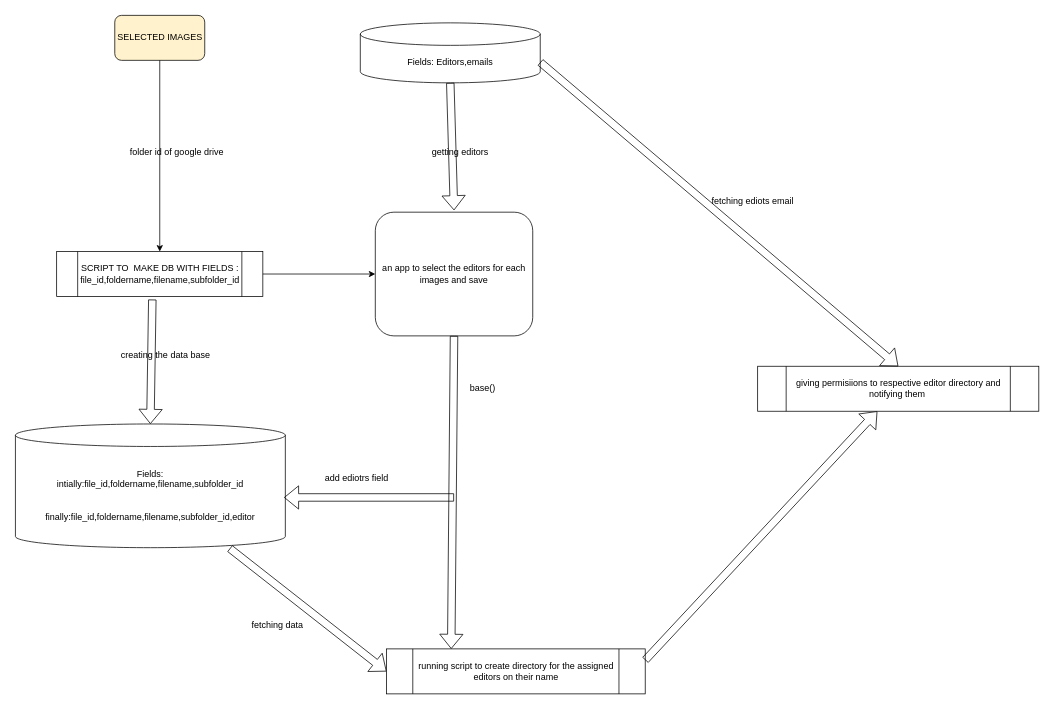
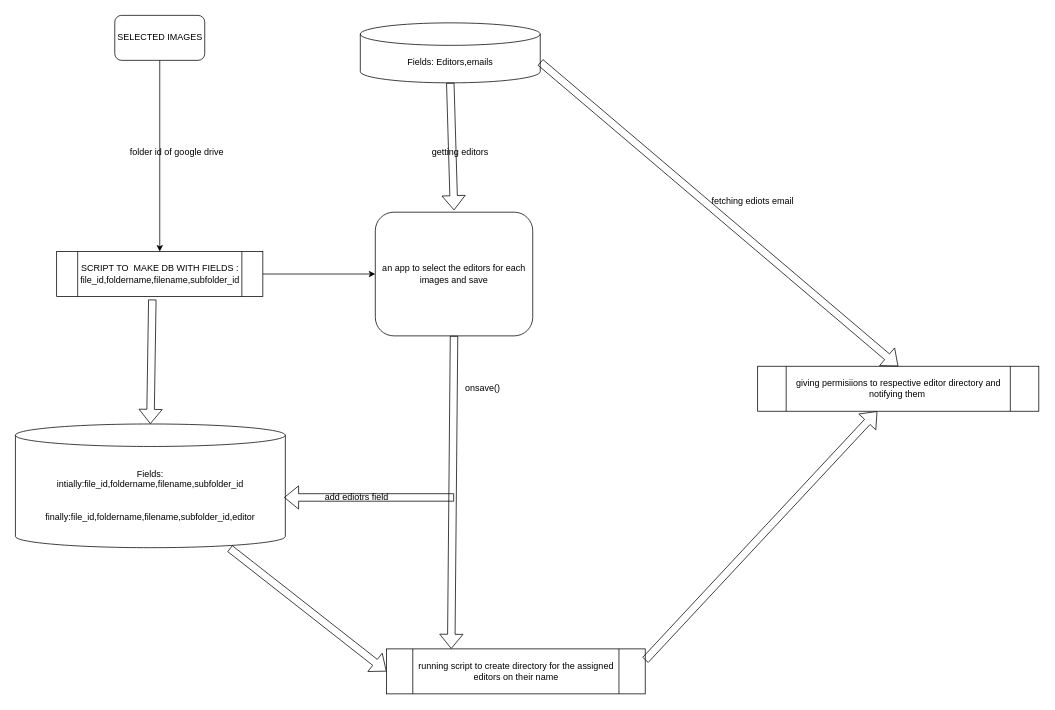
(160, 38) -> (160, 38)
(165, 355) -> none
(483, 389) -> (483, 389)
(357, 479) -> (357, 498)
(278, 625) -> none
